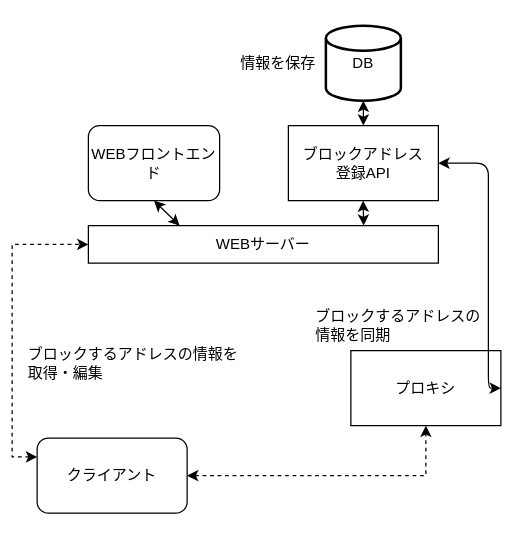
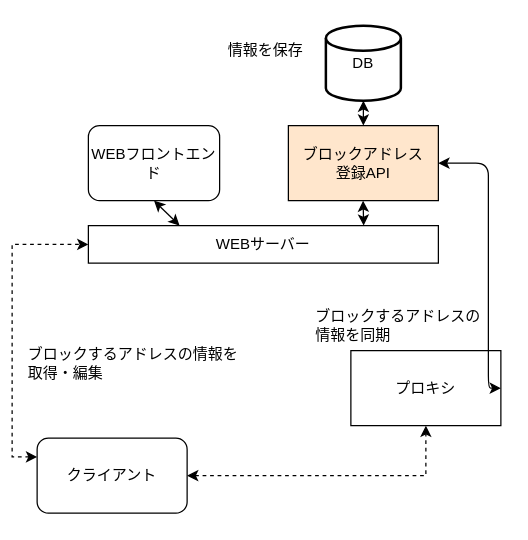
(282, 63) -> (269, 51)
(363, 163) -> (363, 163)
